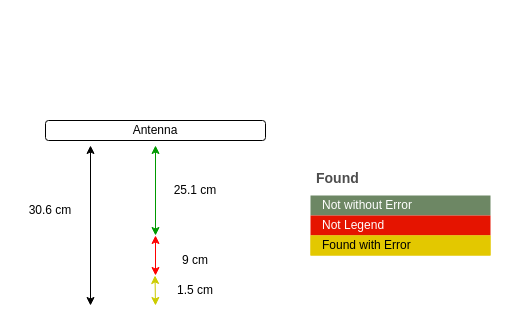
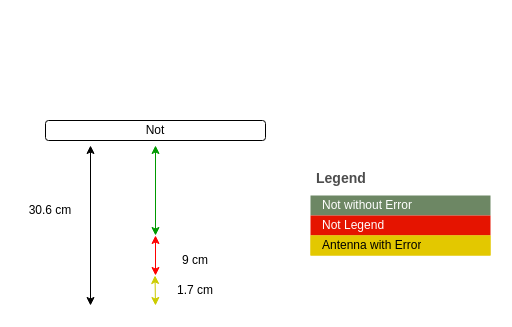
(156, 131) -> (156, 131)
(336, 178) -> (340, 178)
(196, 191) -> none
(372, 246) -> (378, 246)
(196, 291) -> (196, 291)
